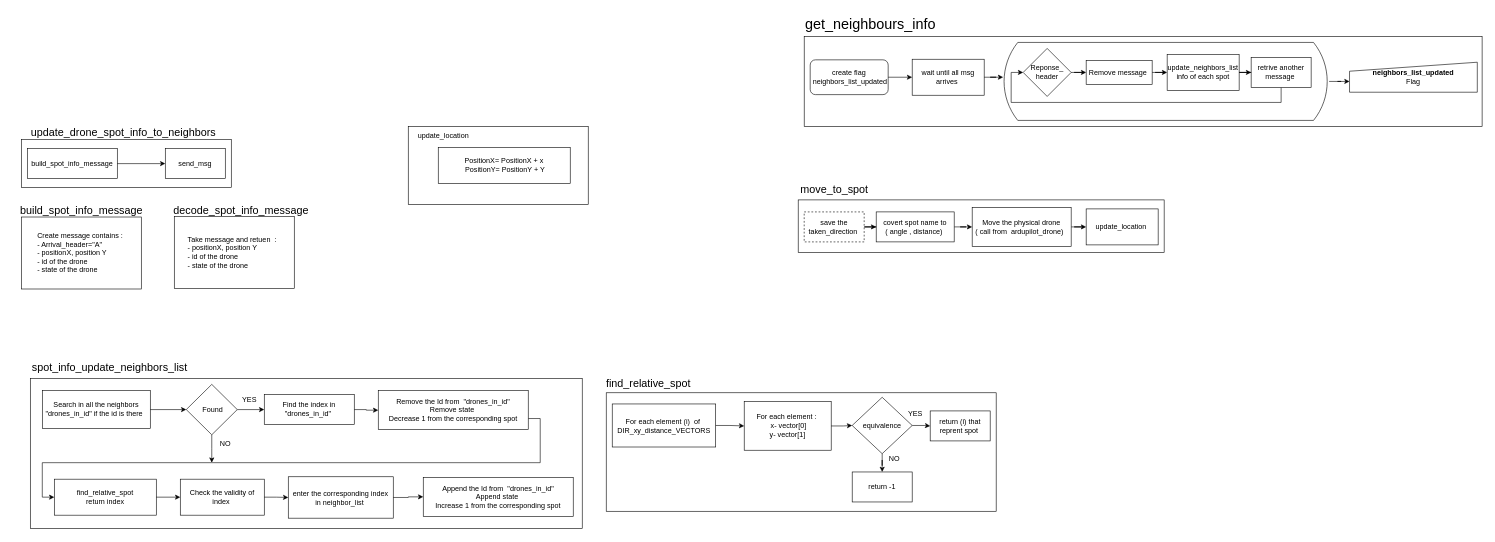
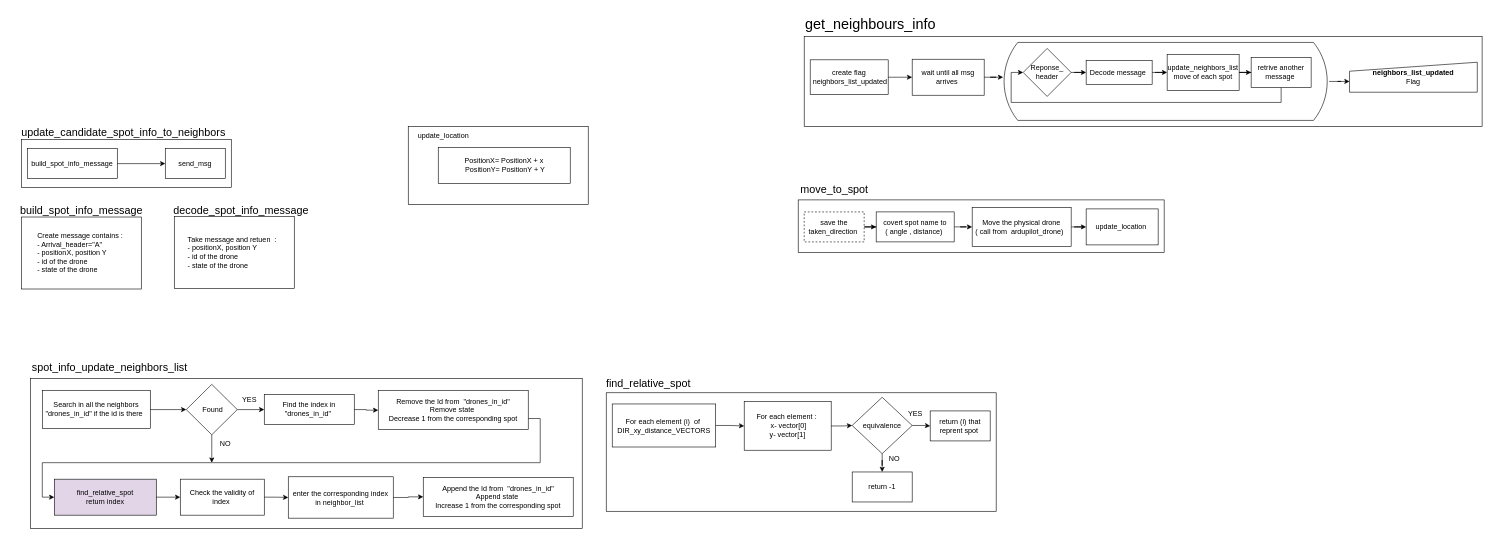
(1119, 72) -> (1119, 72)
(1203, 72) -> (1203, 72)
(849, 77) -> (849, 77)
(124, 132) -> (124, 132)
(105, 497) -> (105, 497)
